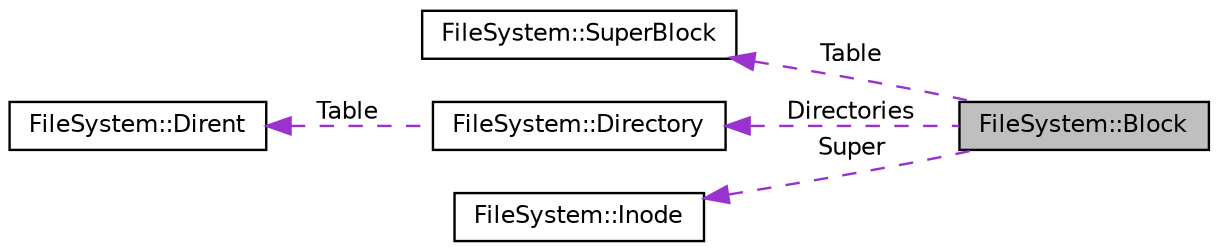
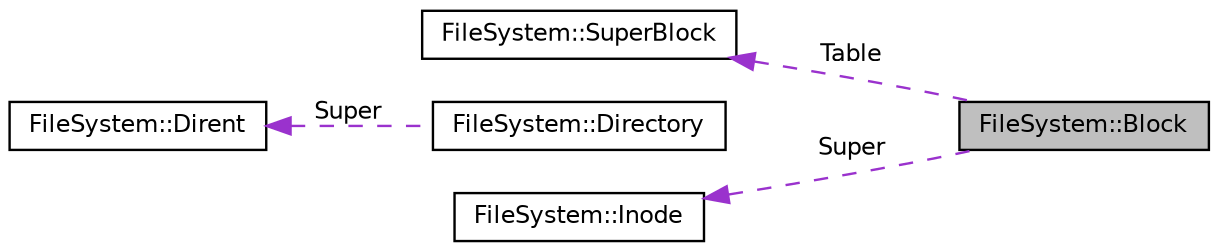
(344, 113) -> (344, 113)
(855, 126) -> none
